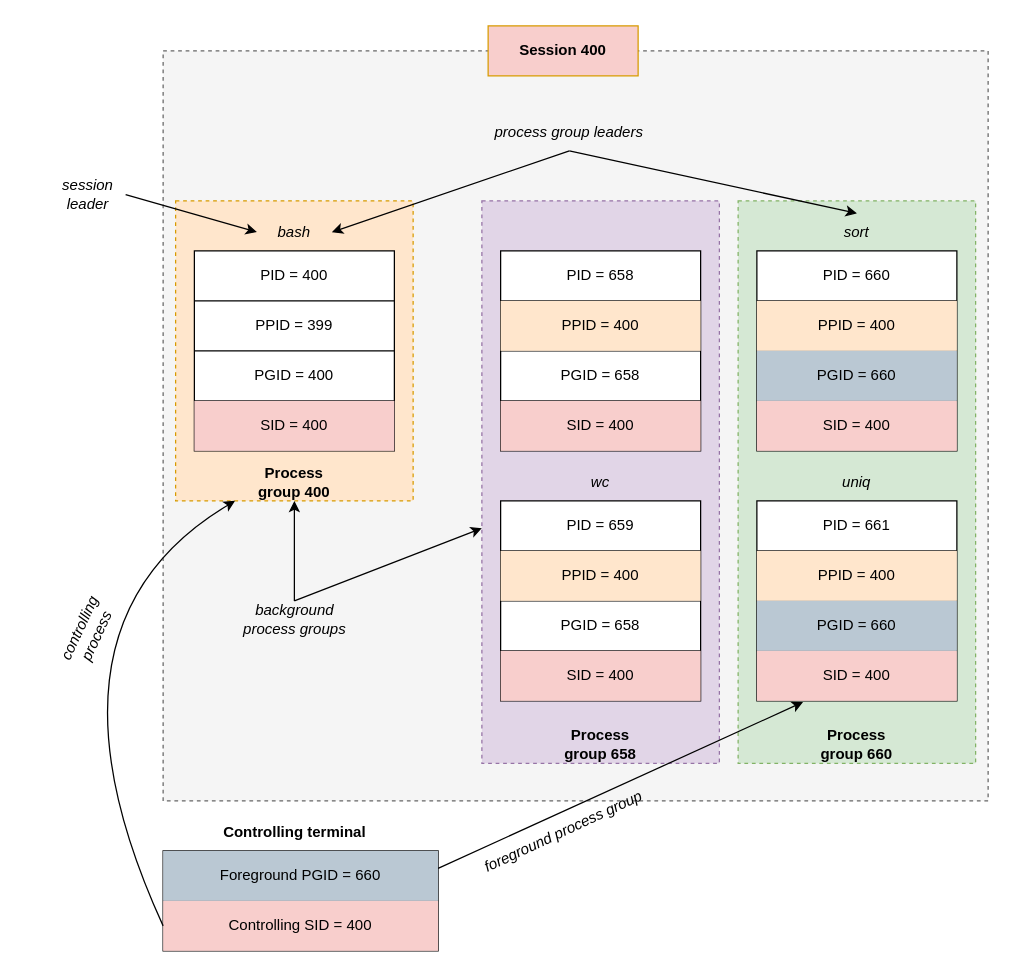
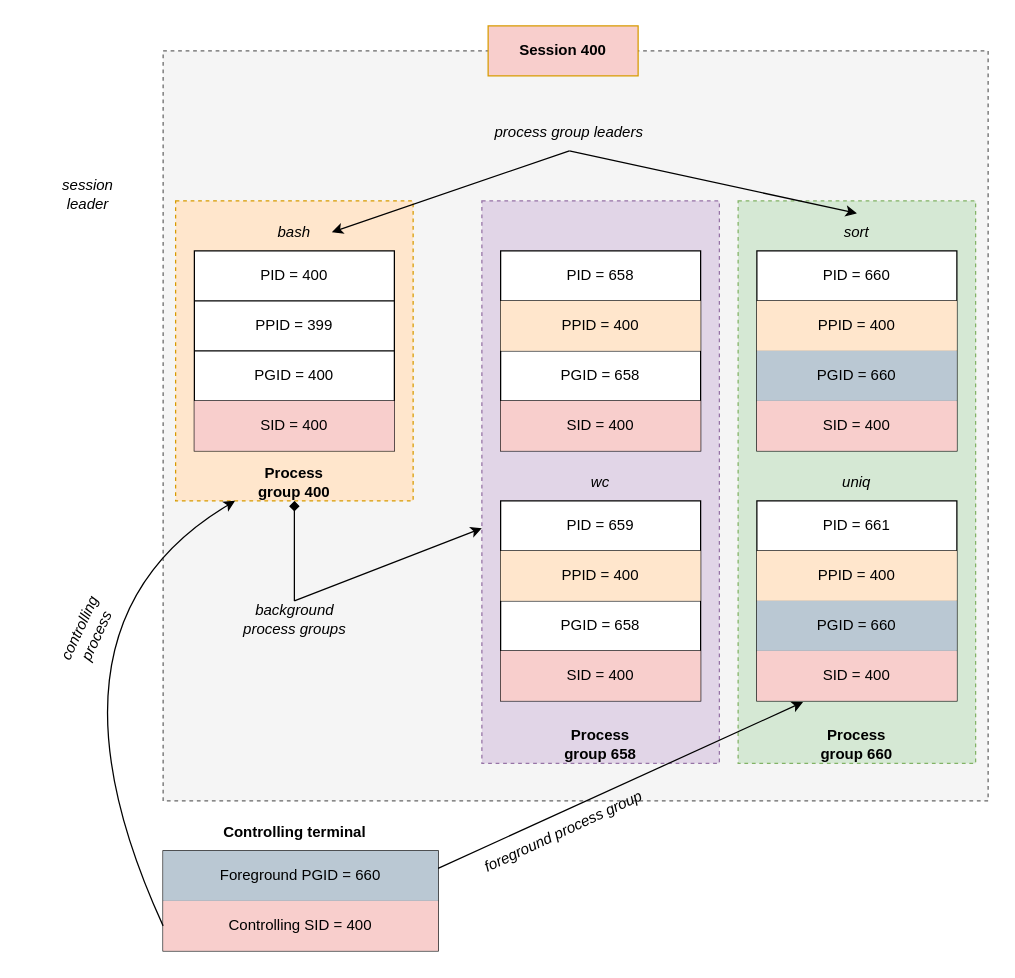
(187, 212) -> none
(294, 511) -> (294, 511)
